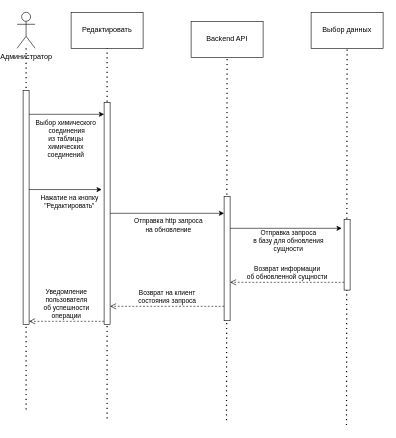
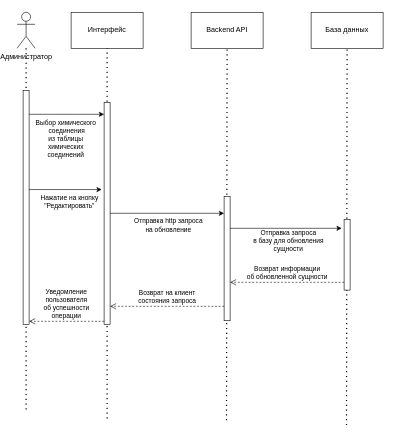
(107, 30) -> (107, 30)
(347, 30) -> (347, 30)
(227, 39) -> (227, 30)
